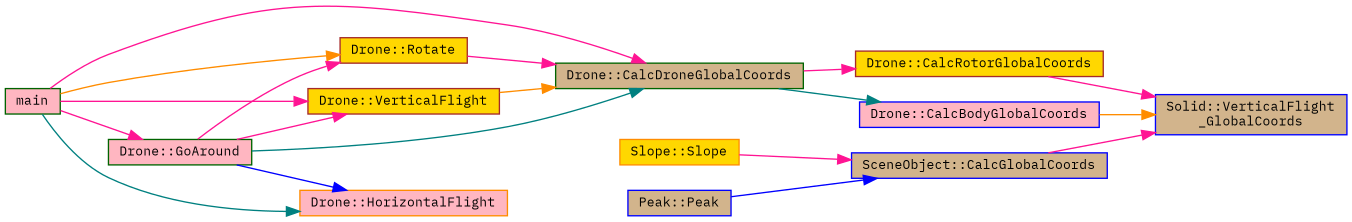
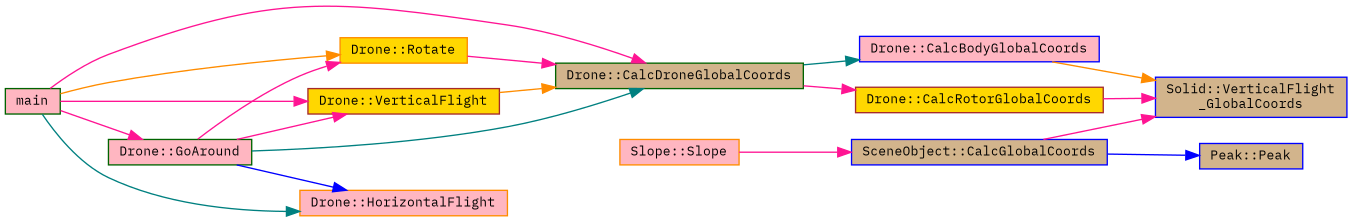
(404, 50) -> (404, 50)
(679, 152) -> (679, 152)
(797, 188) -> (1146, 155)
